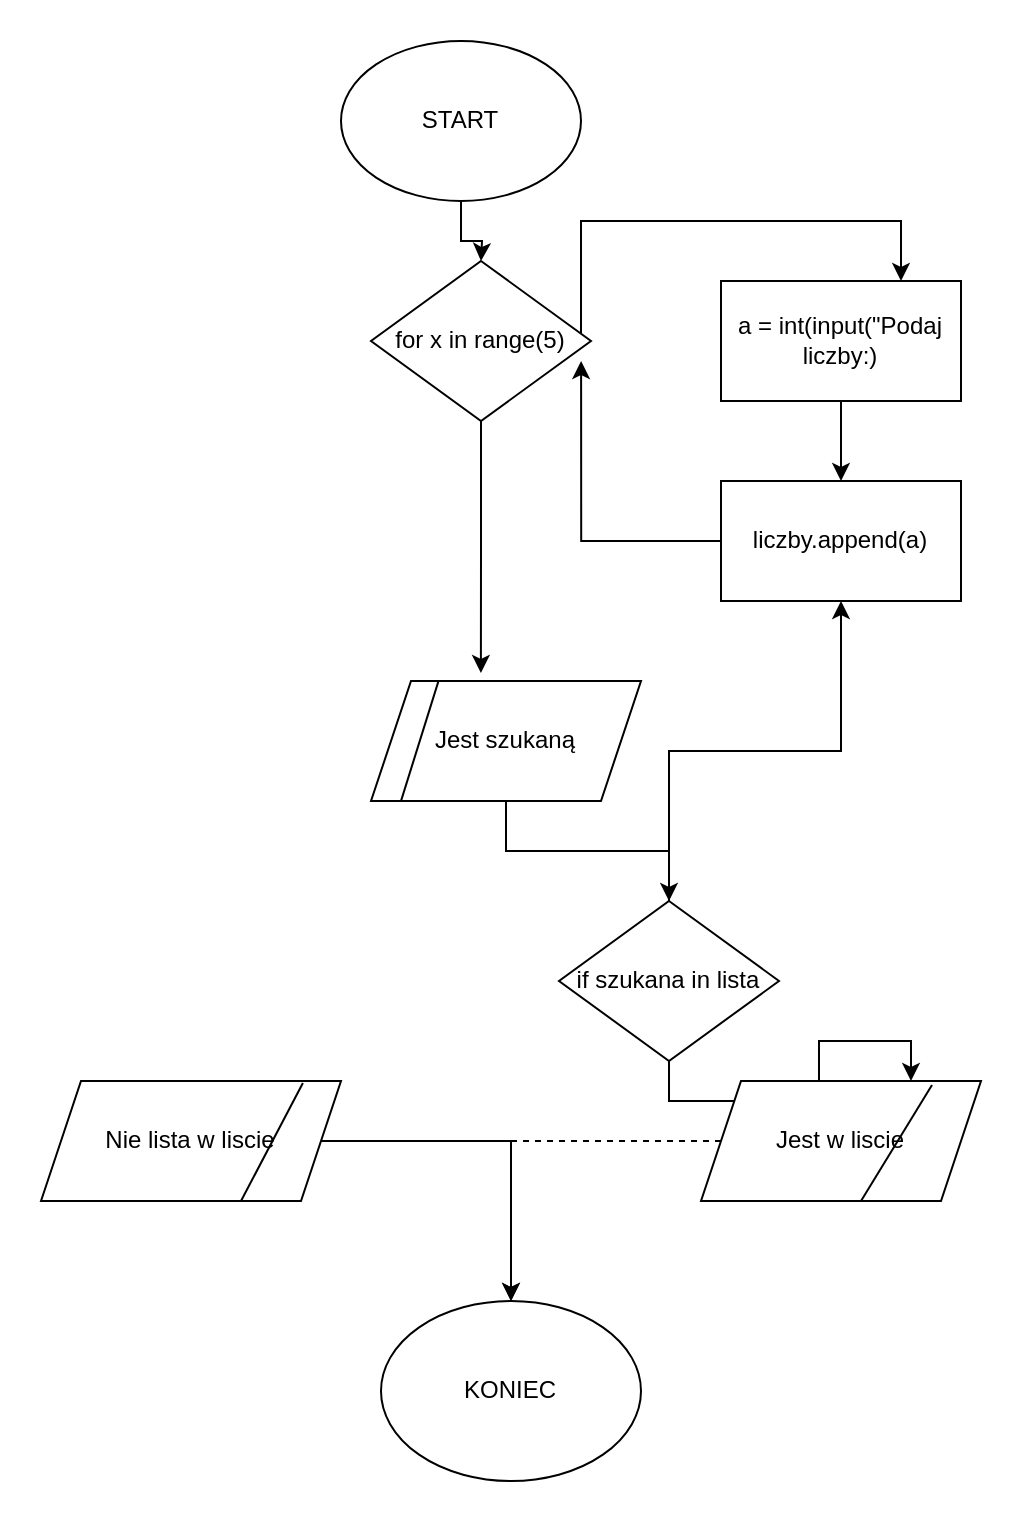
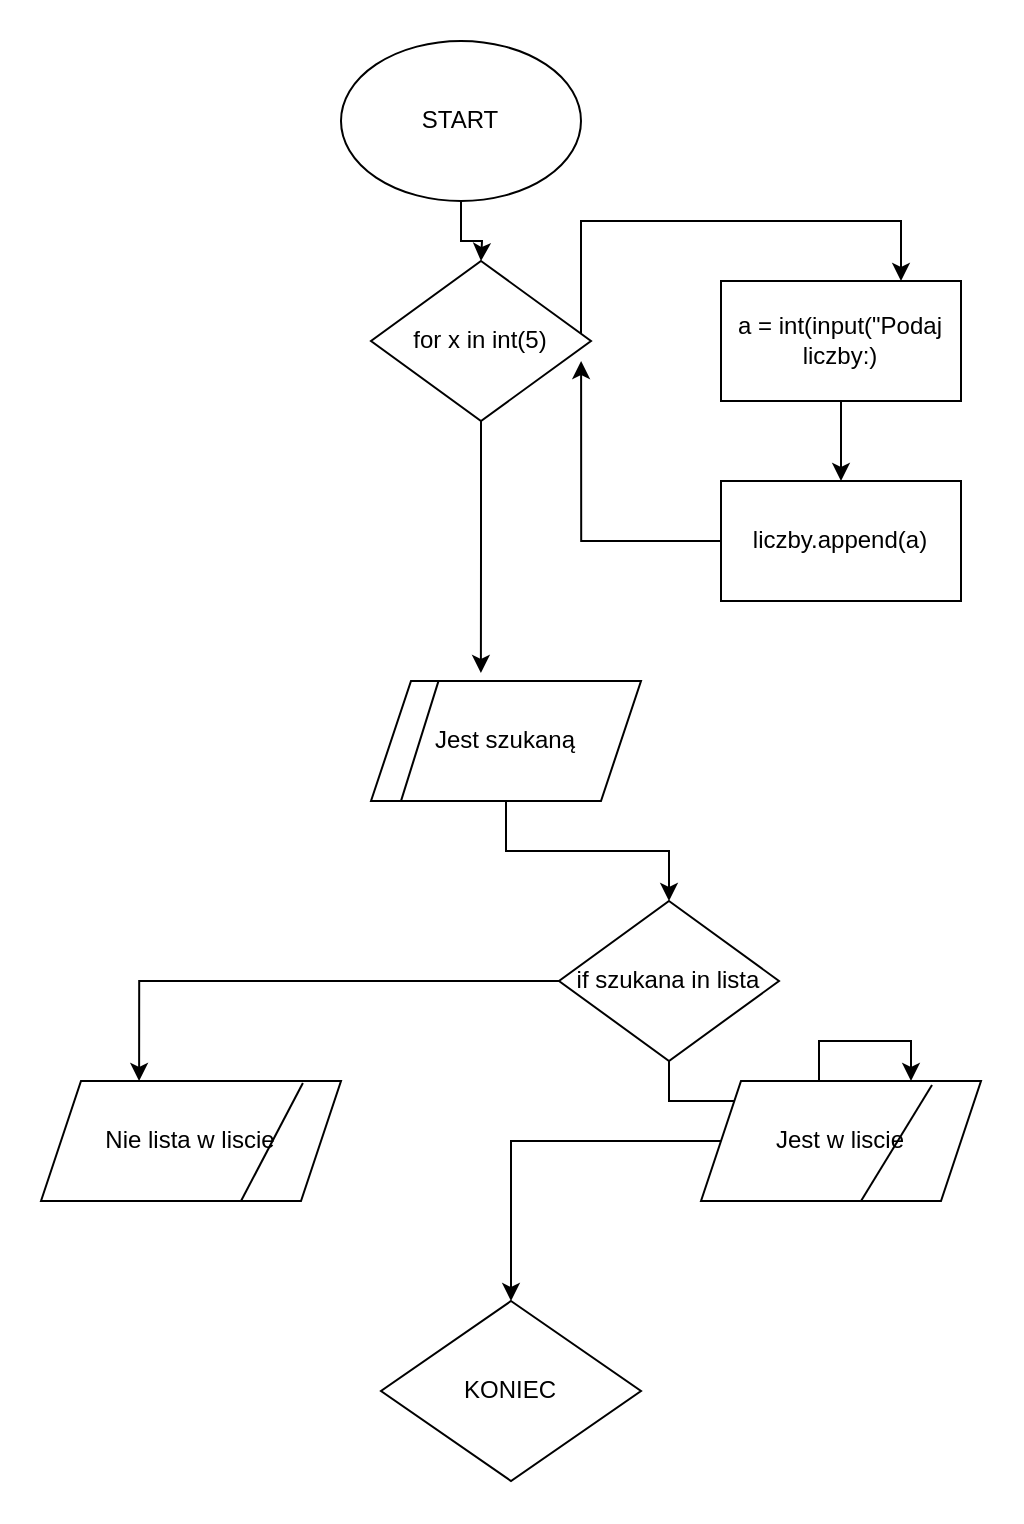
(481, 341) -> (481, 341)
(775, 751) -> (306, 981)
(414, 1141) -> none
(616, 1141) -> (616, 1141)
(511, 1391) -> (511, 1391)
